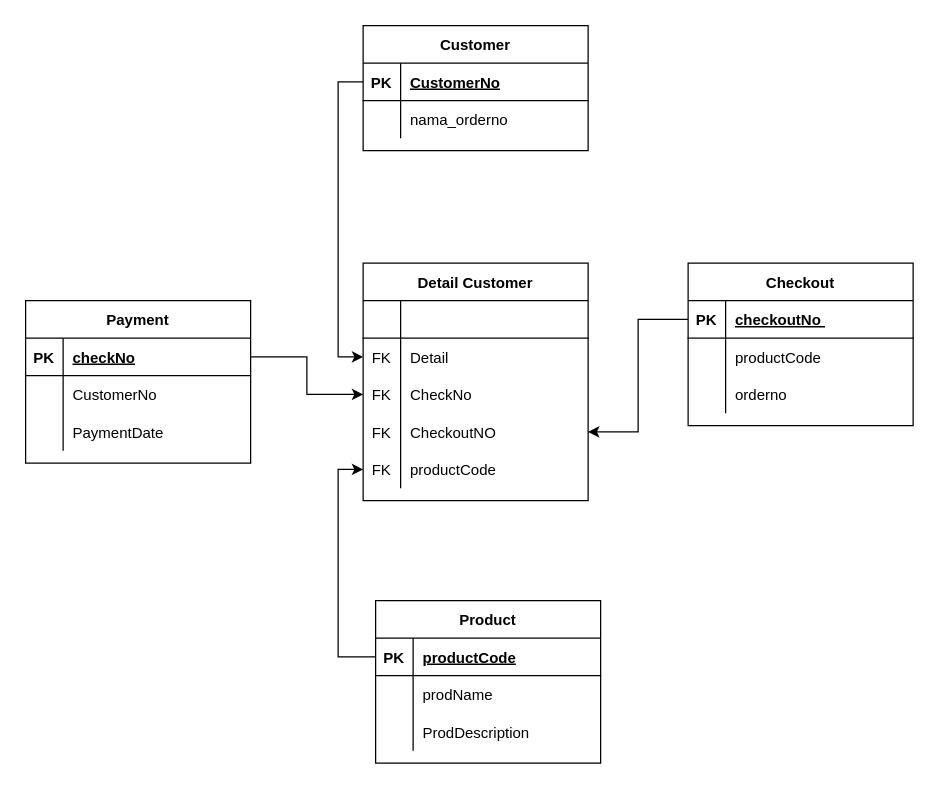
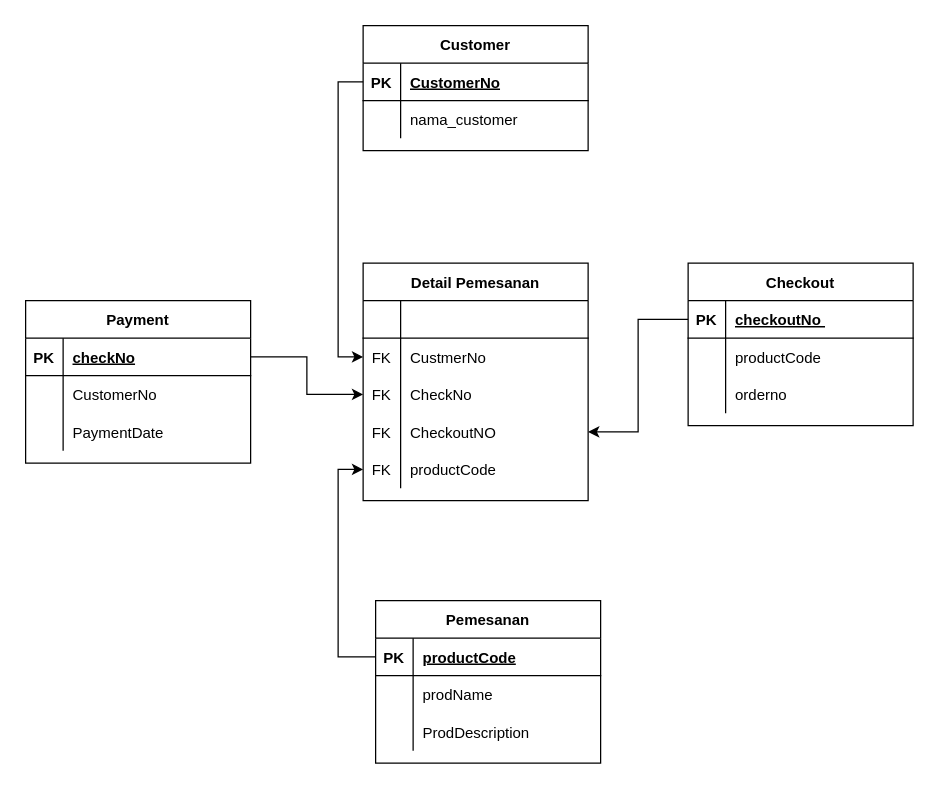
(460, 120) -> (465, 120)
(475, 283) -> (475, 283)
(431, 358) -> (448, 358)
(488, 620) -> (488, 620)
